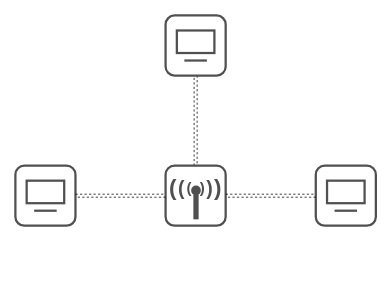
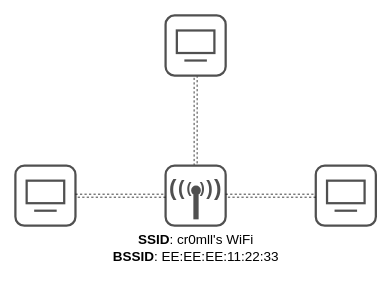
none -> (195, 248)
